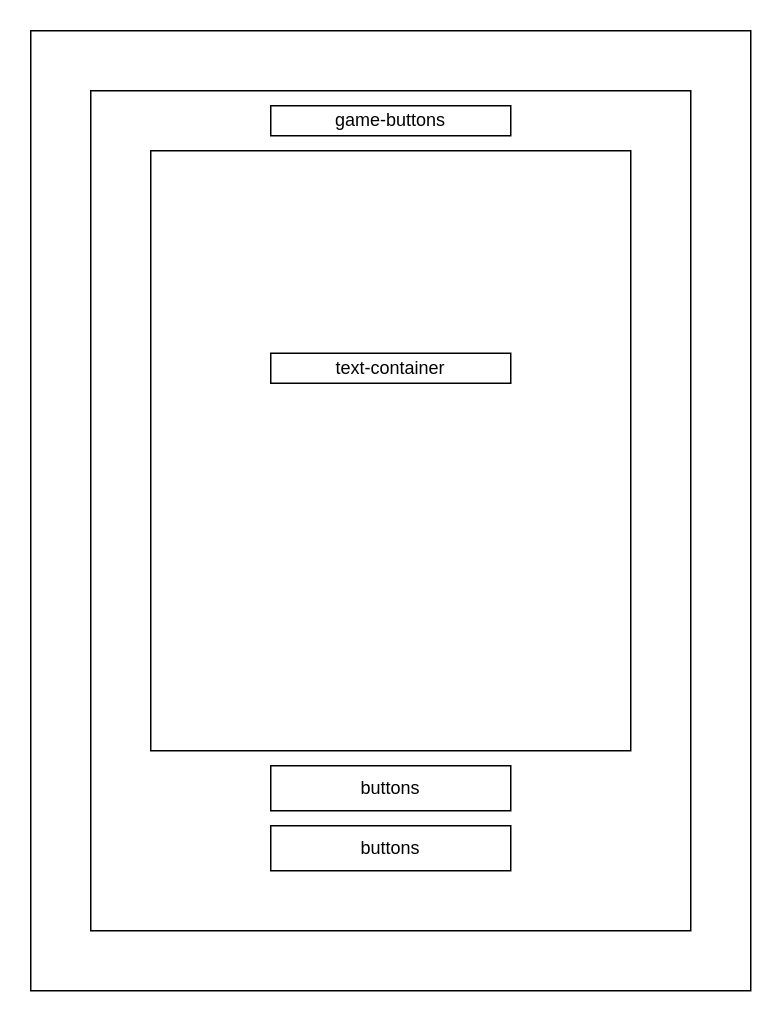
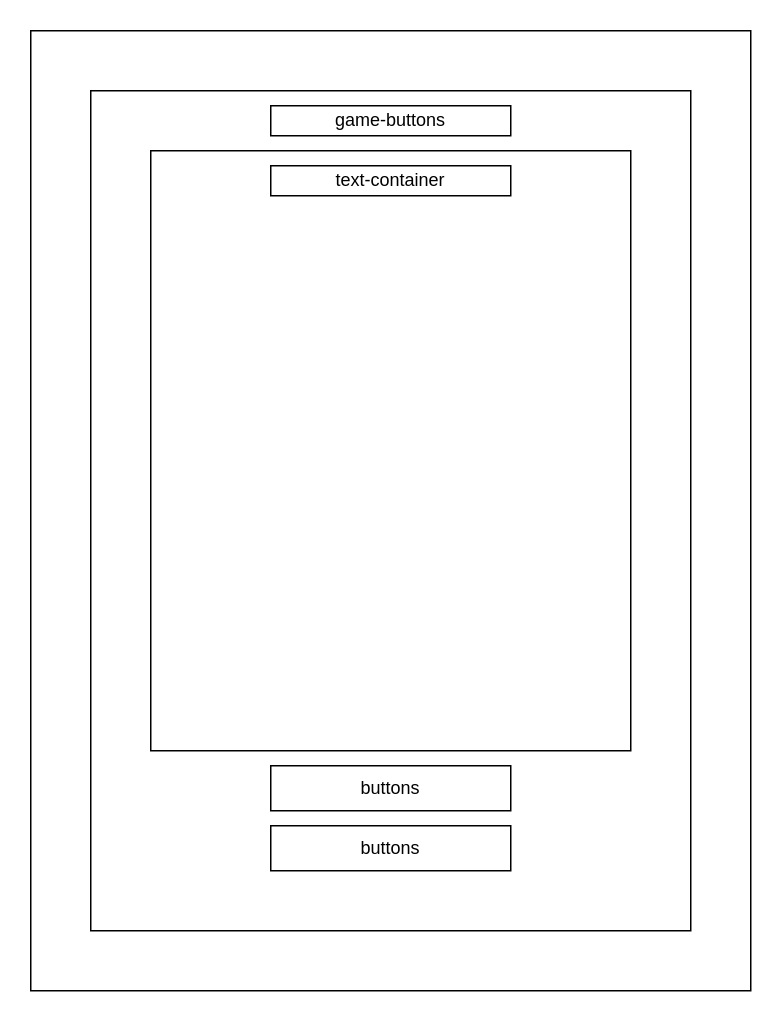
(391, 368) -> (391, 181)
